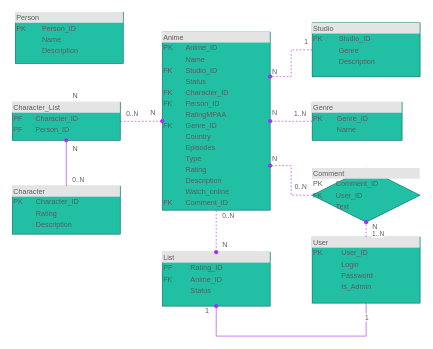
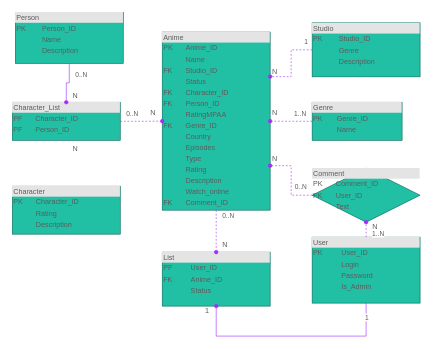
none -> (66, 83)
(66, 164) -> none
(184, 270) -> (182, 270)
